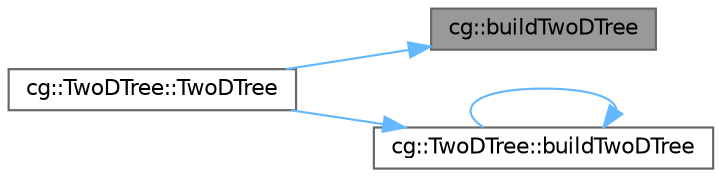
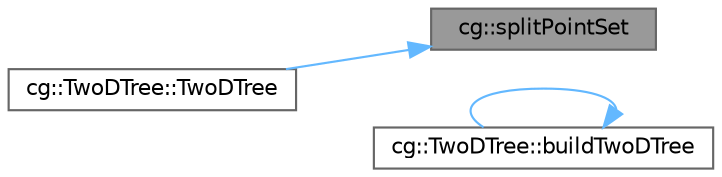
(544, 29) -> (544, 29)
(337, 117) -> none
